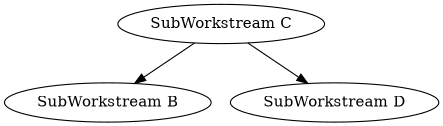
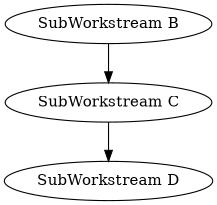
(169, 60) -> (109, 58)
